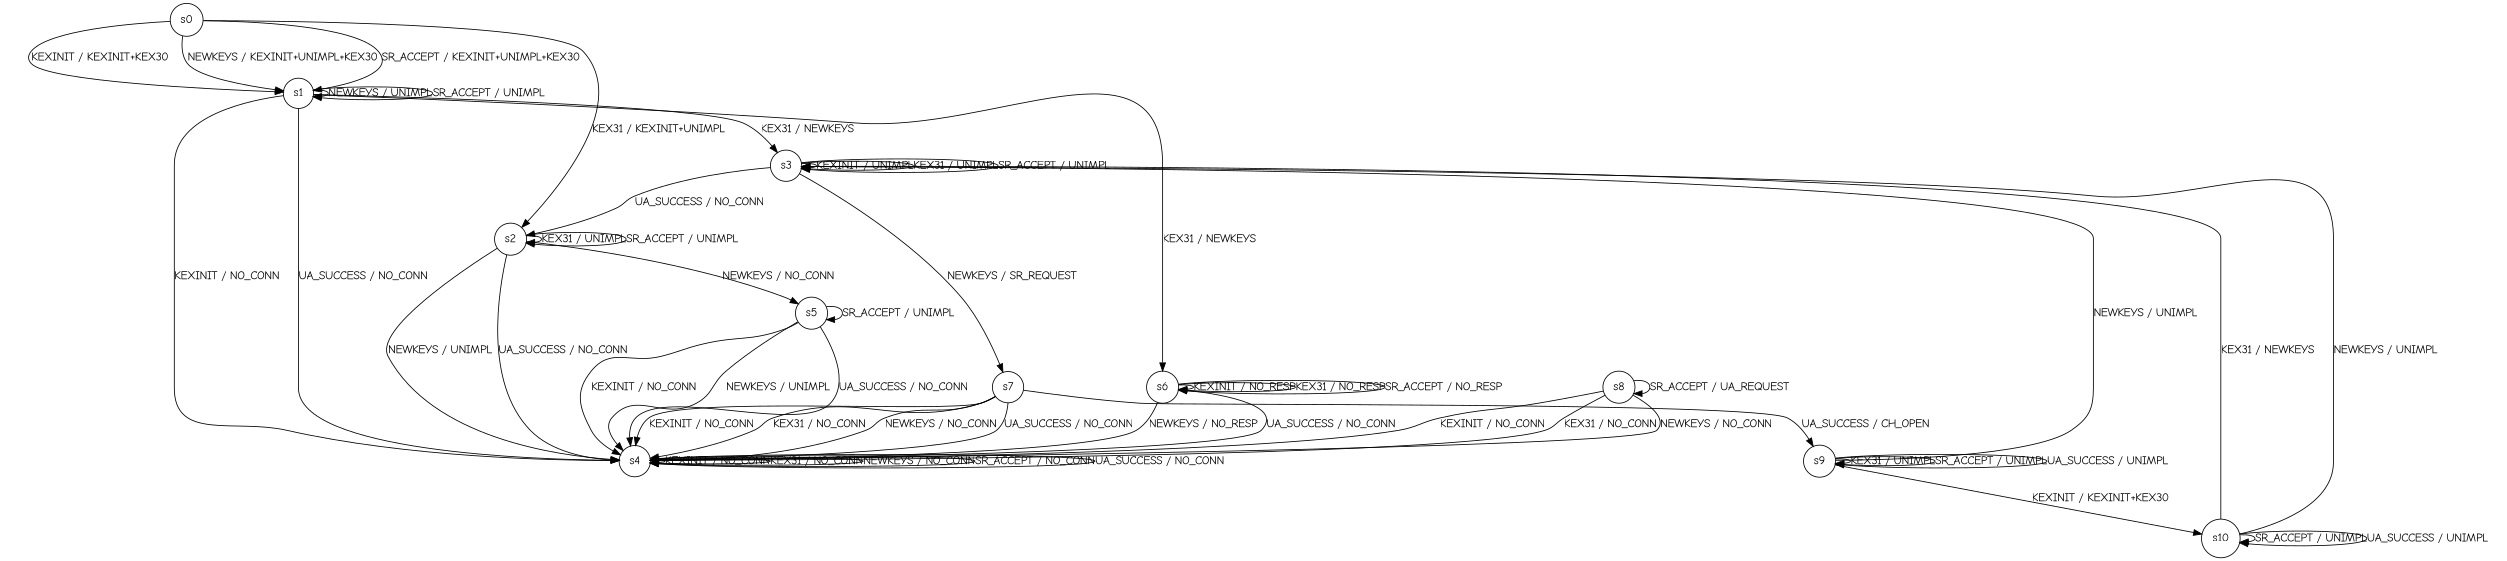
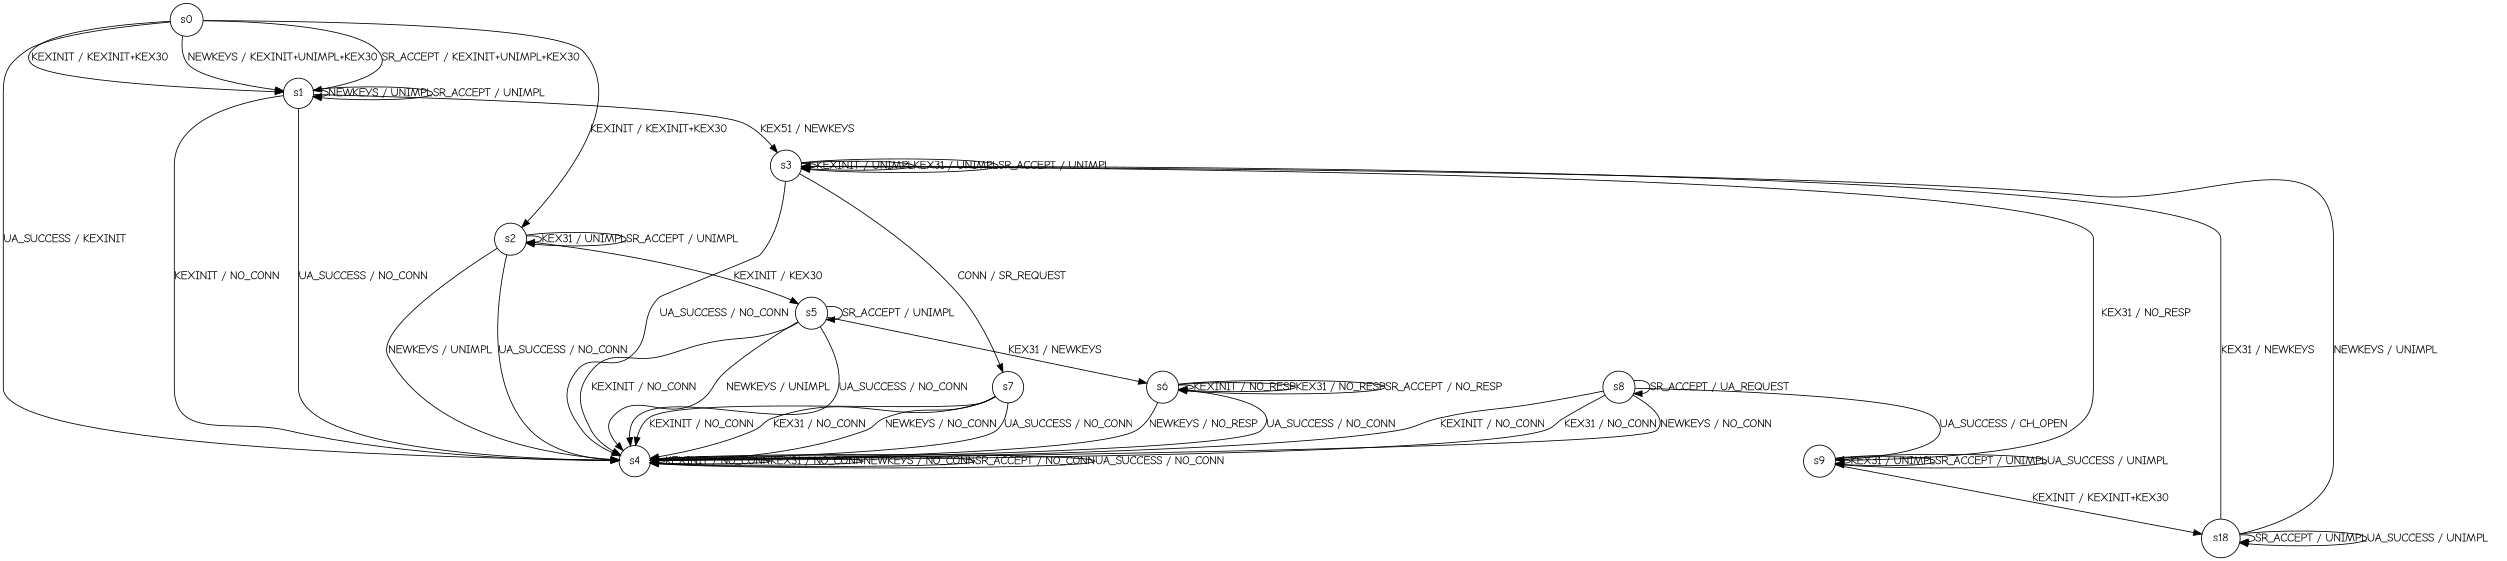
(860, 123) -> (983, 349)
(659, 129) -> (659, 129)
(807, 129) -> (807, 129)
(649, 191) -> (649, 314)
(778, 276) -> (778, 276)
(1012, 276) -> (1012, 276)
(2146, 313) -> (2146, 313)
(1421, 405) -> (1845, 399)
none -> (57, 418)
(2221, 538) -> (2221, 538)
